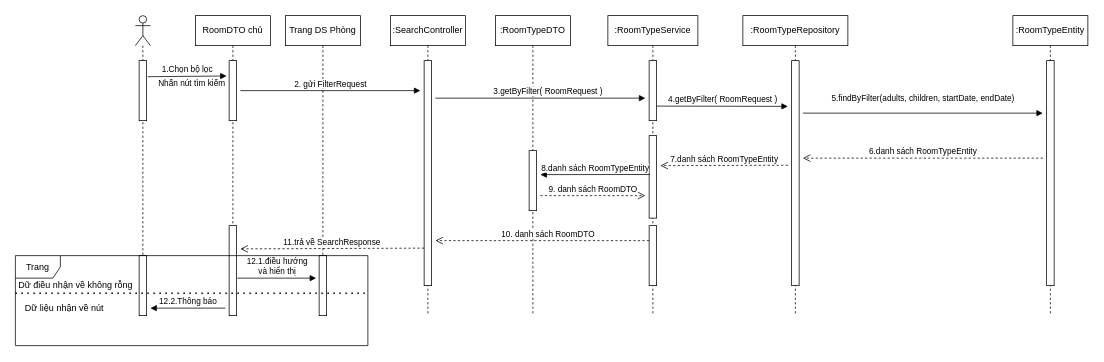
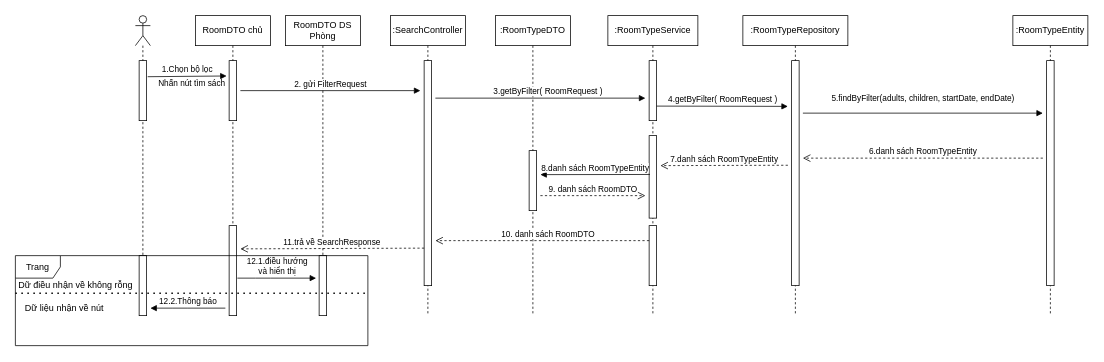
(323, 30) -> (323, 30)
(192, 83) -> (192, 83)
